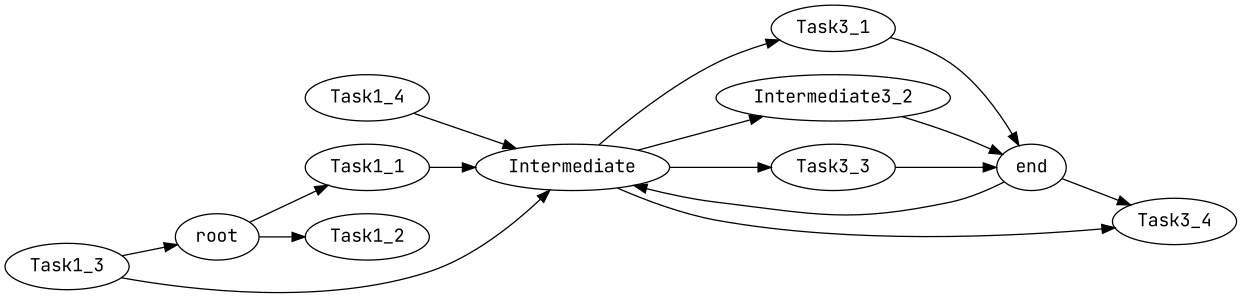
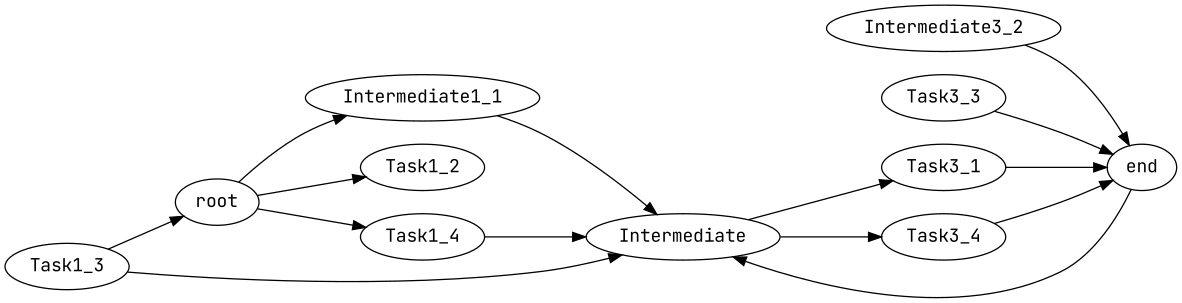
(694, 135) -> none
(367, 167) -> (423, 98)
(714, 167) -> none
(1090, 190) -> (1048, 207)
none -> (305, 217)
